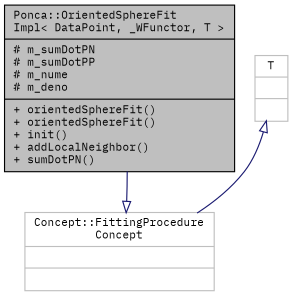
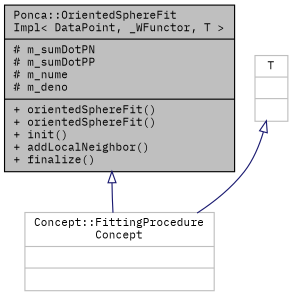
(55, 160) -> (55, 160)
(127, 186) -> (112, 198)
